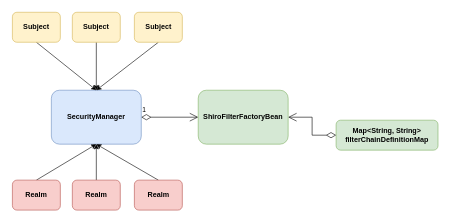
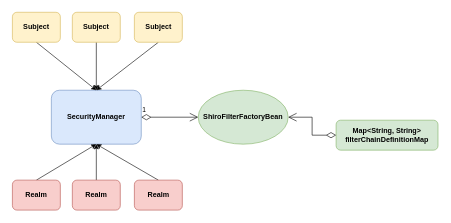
(243, 117) -> (243, 117)
